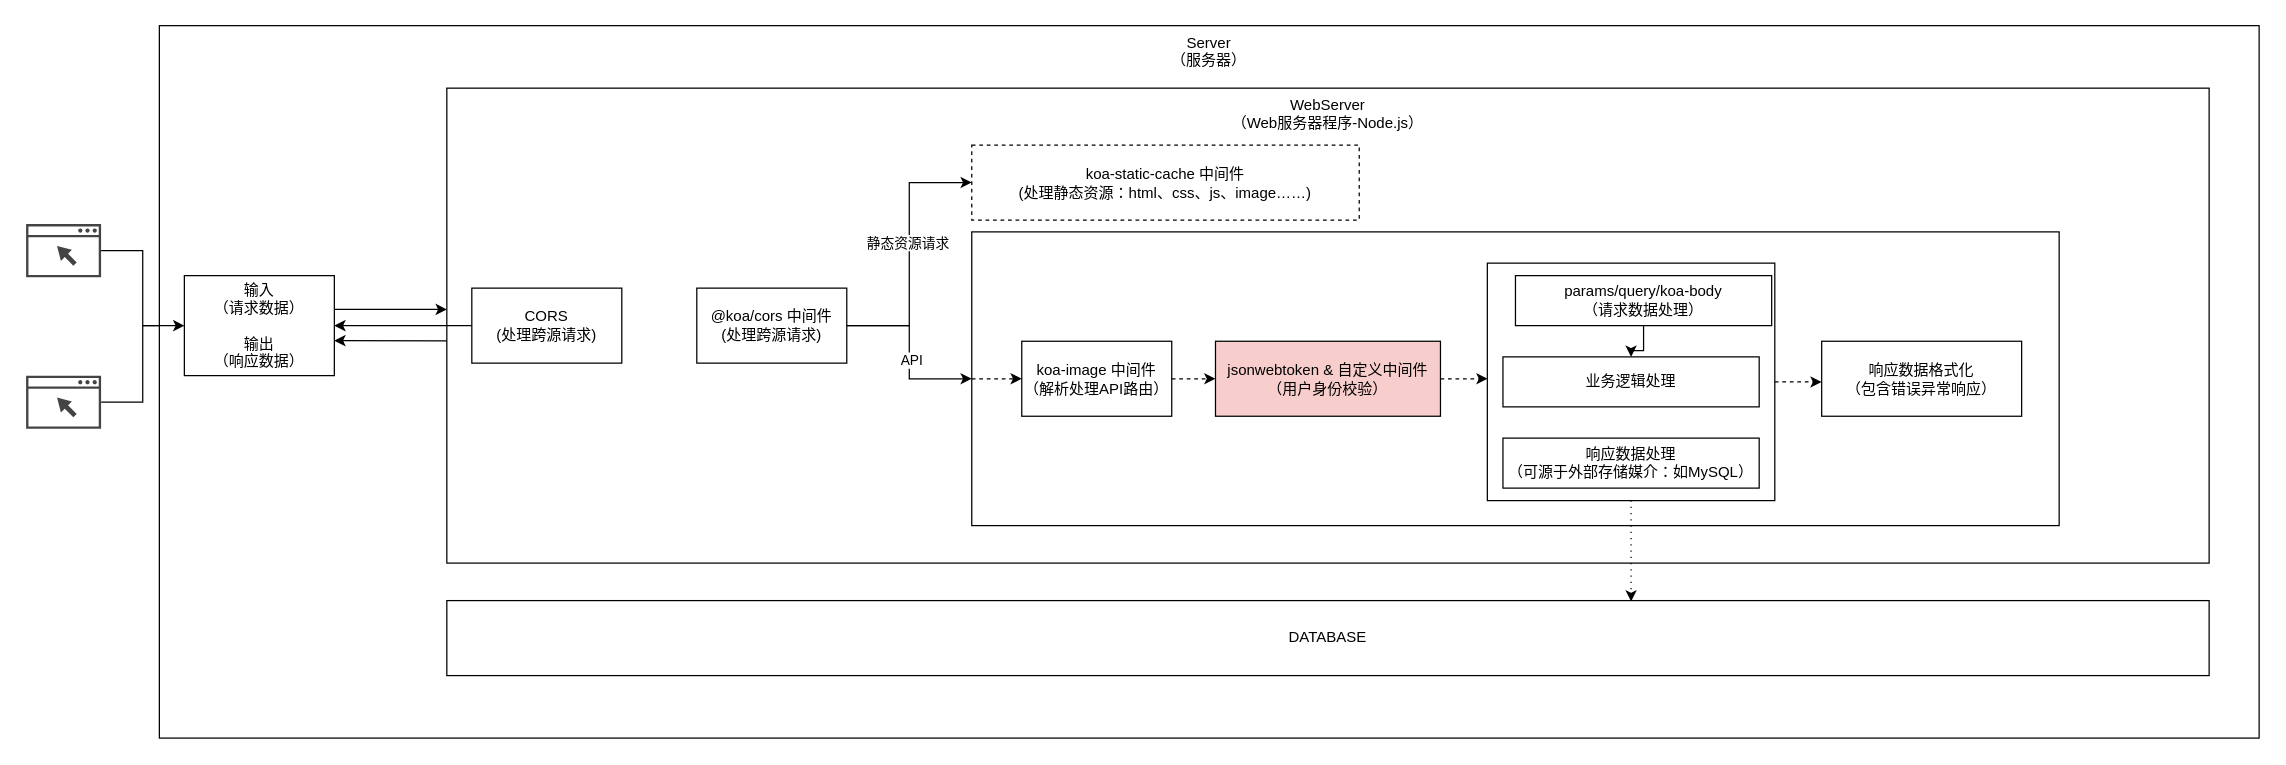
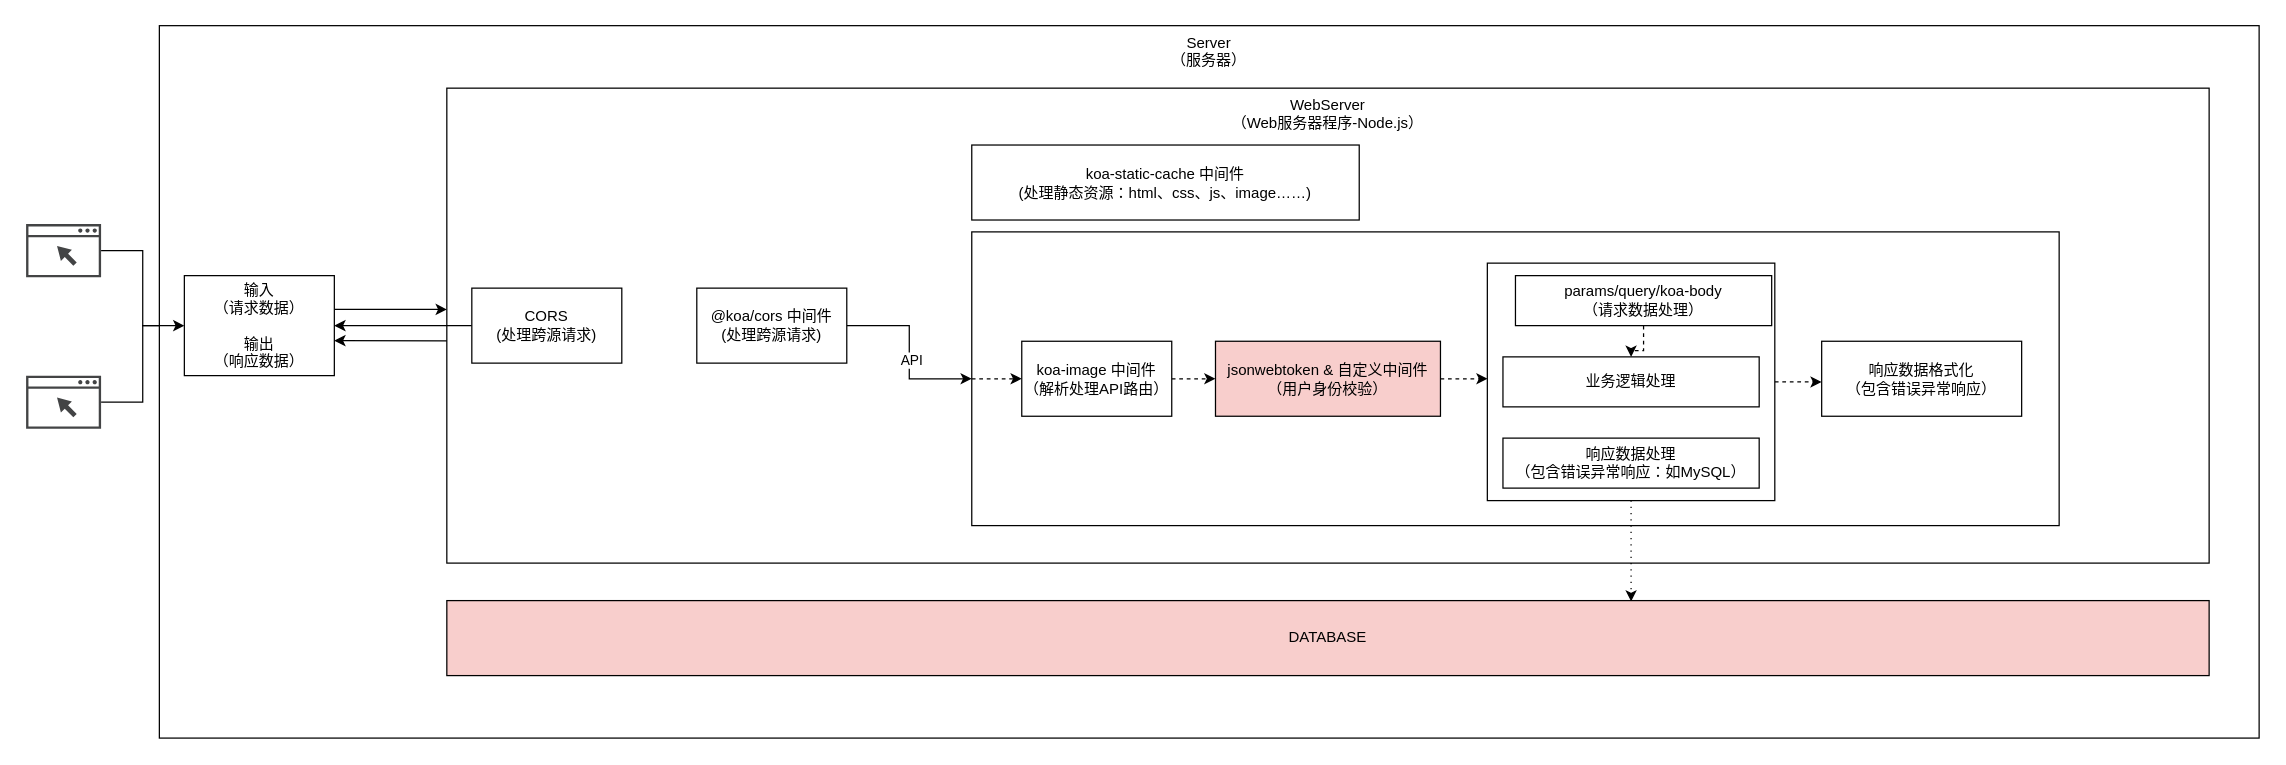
(1166, 183) -> (1166, 183)
(909, 226) -> none
(1644, 345) -> (1644, 345)
(1631, 463) -> (1631, 463)
(1328, 638) -> (1328, 638)
